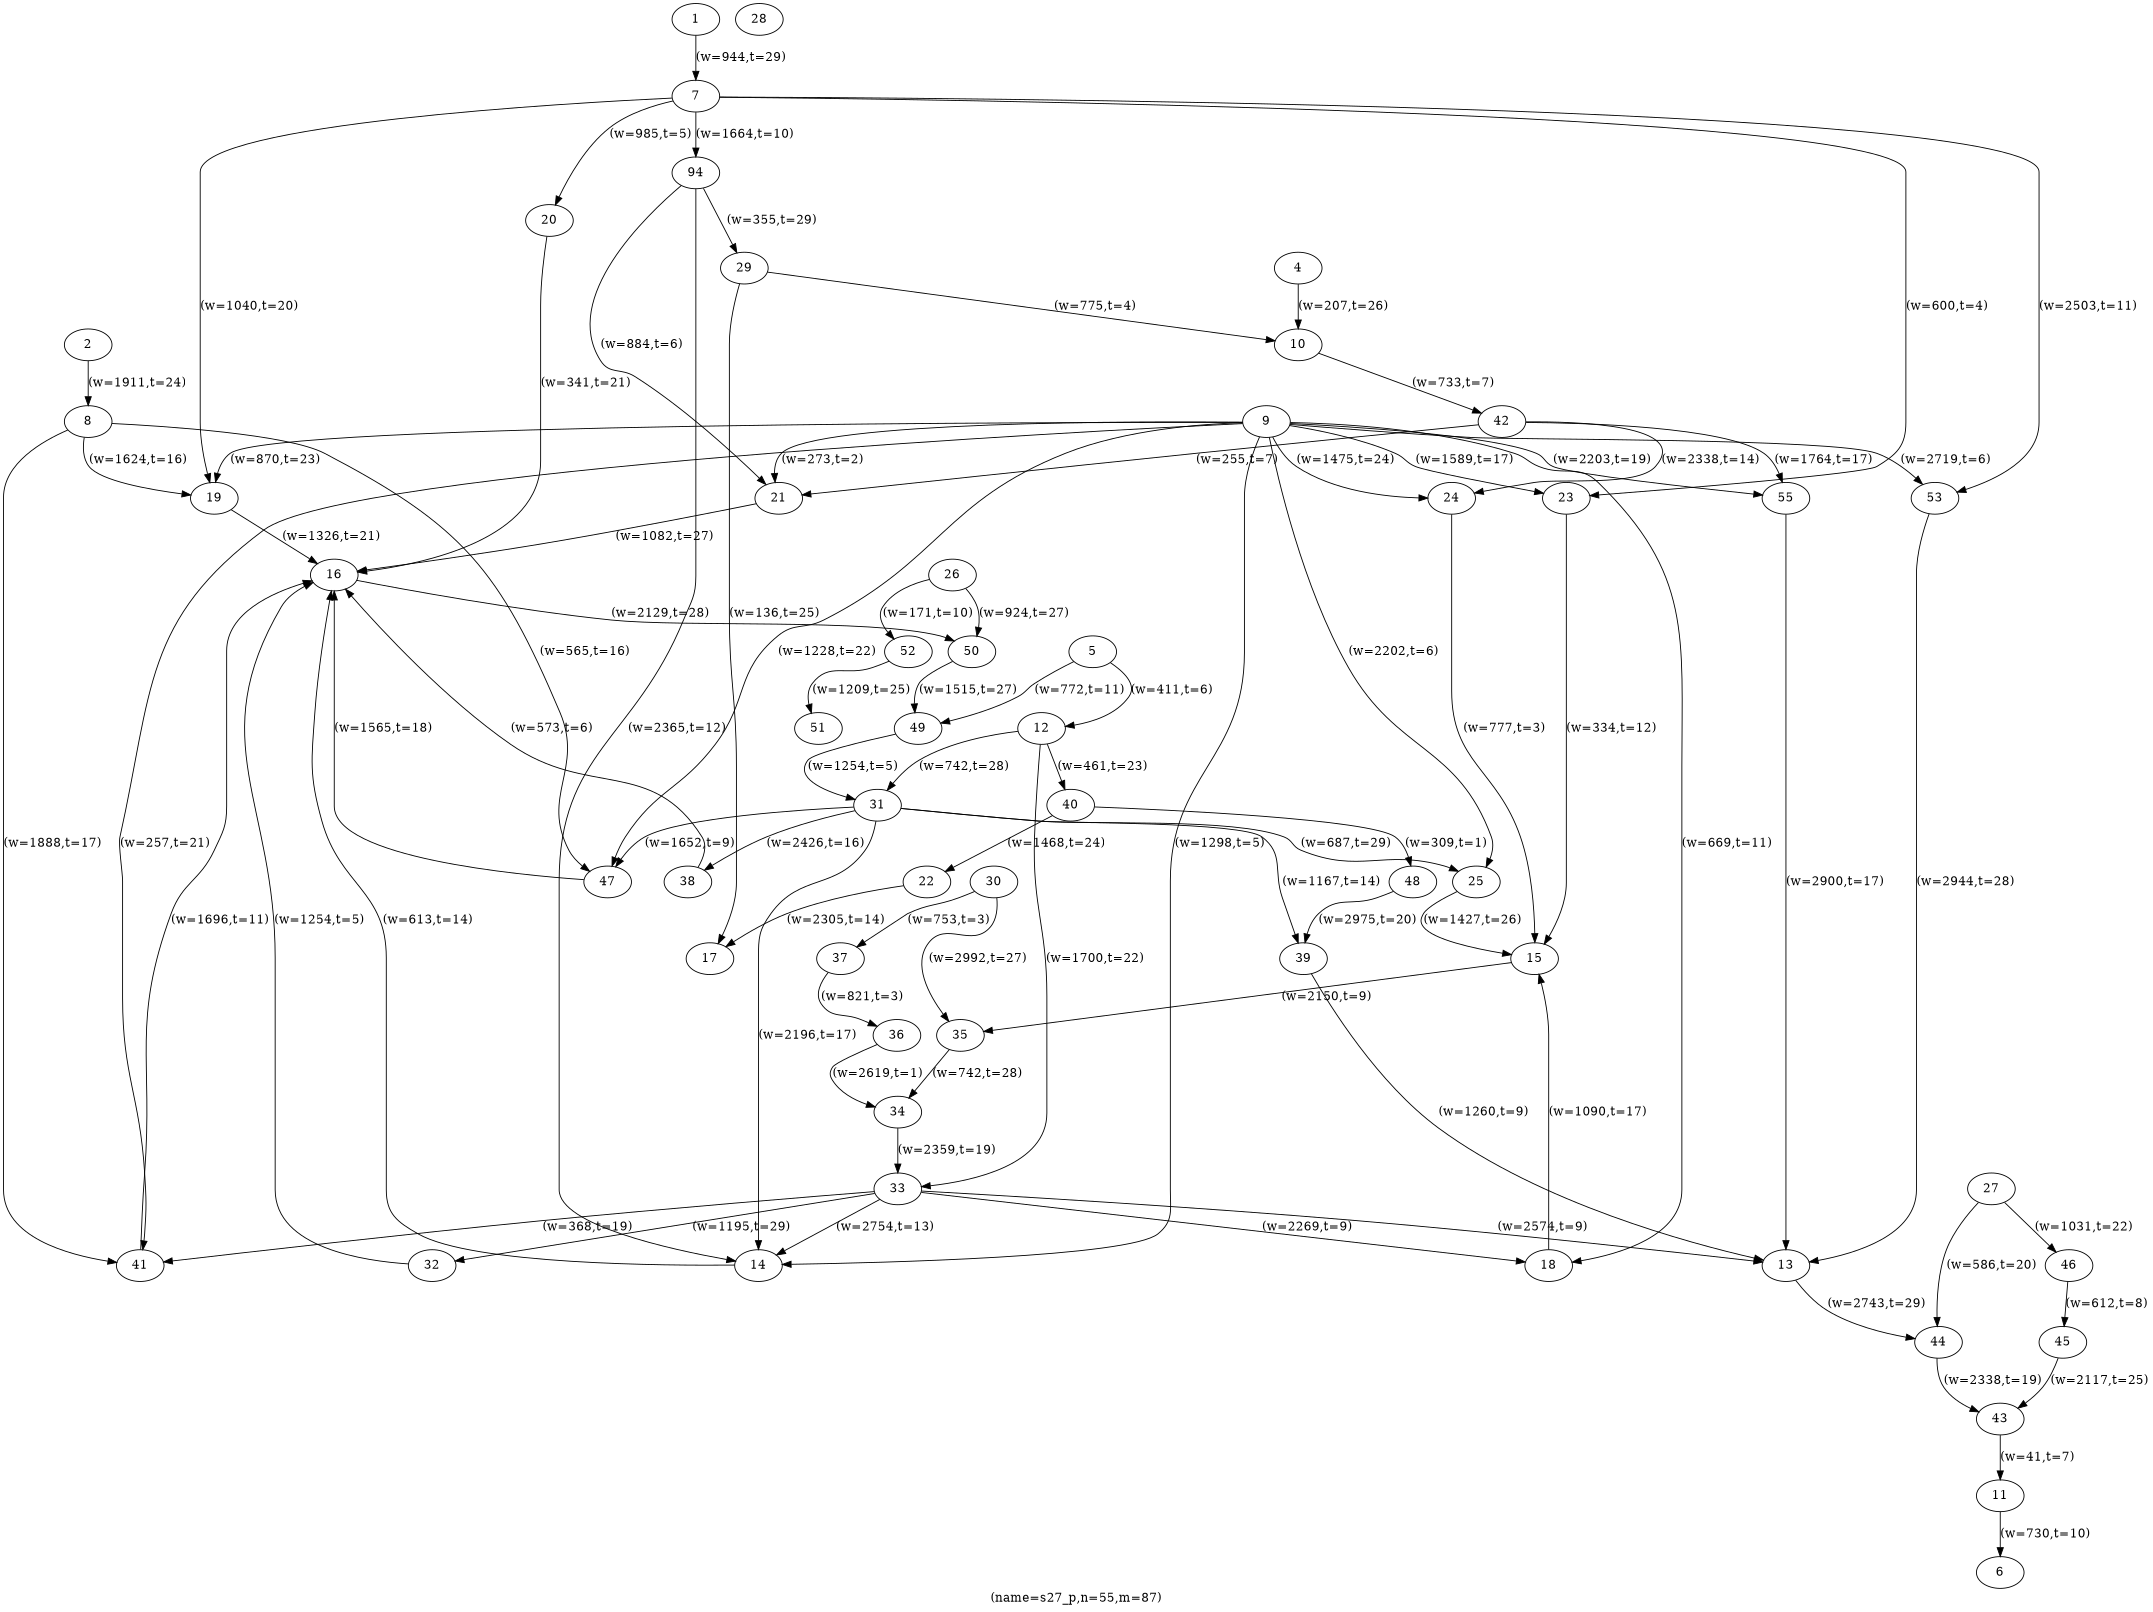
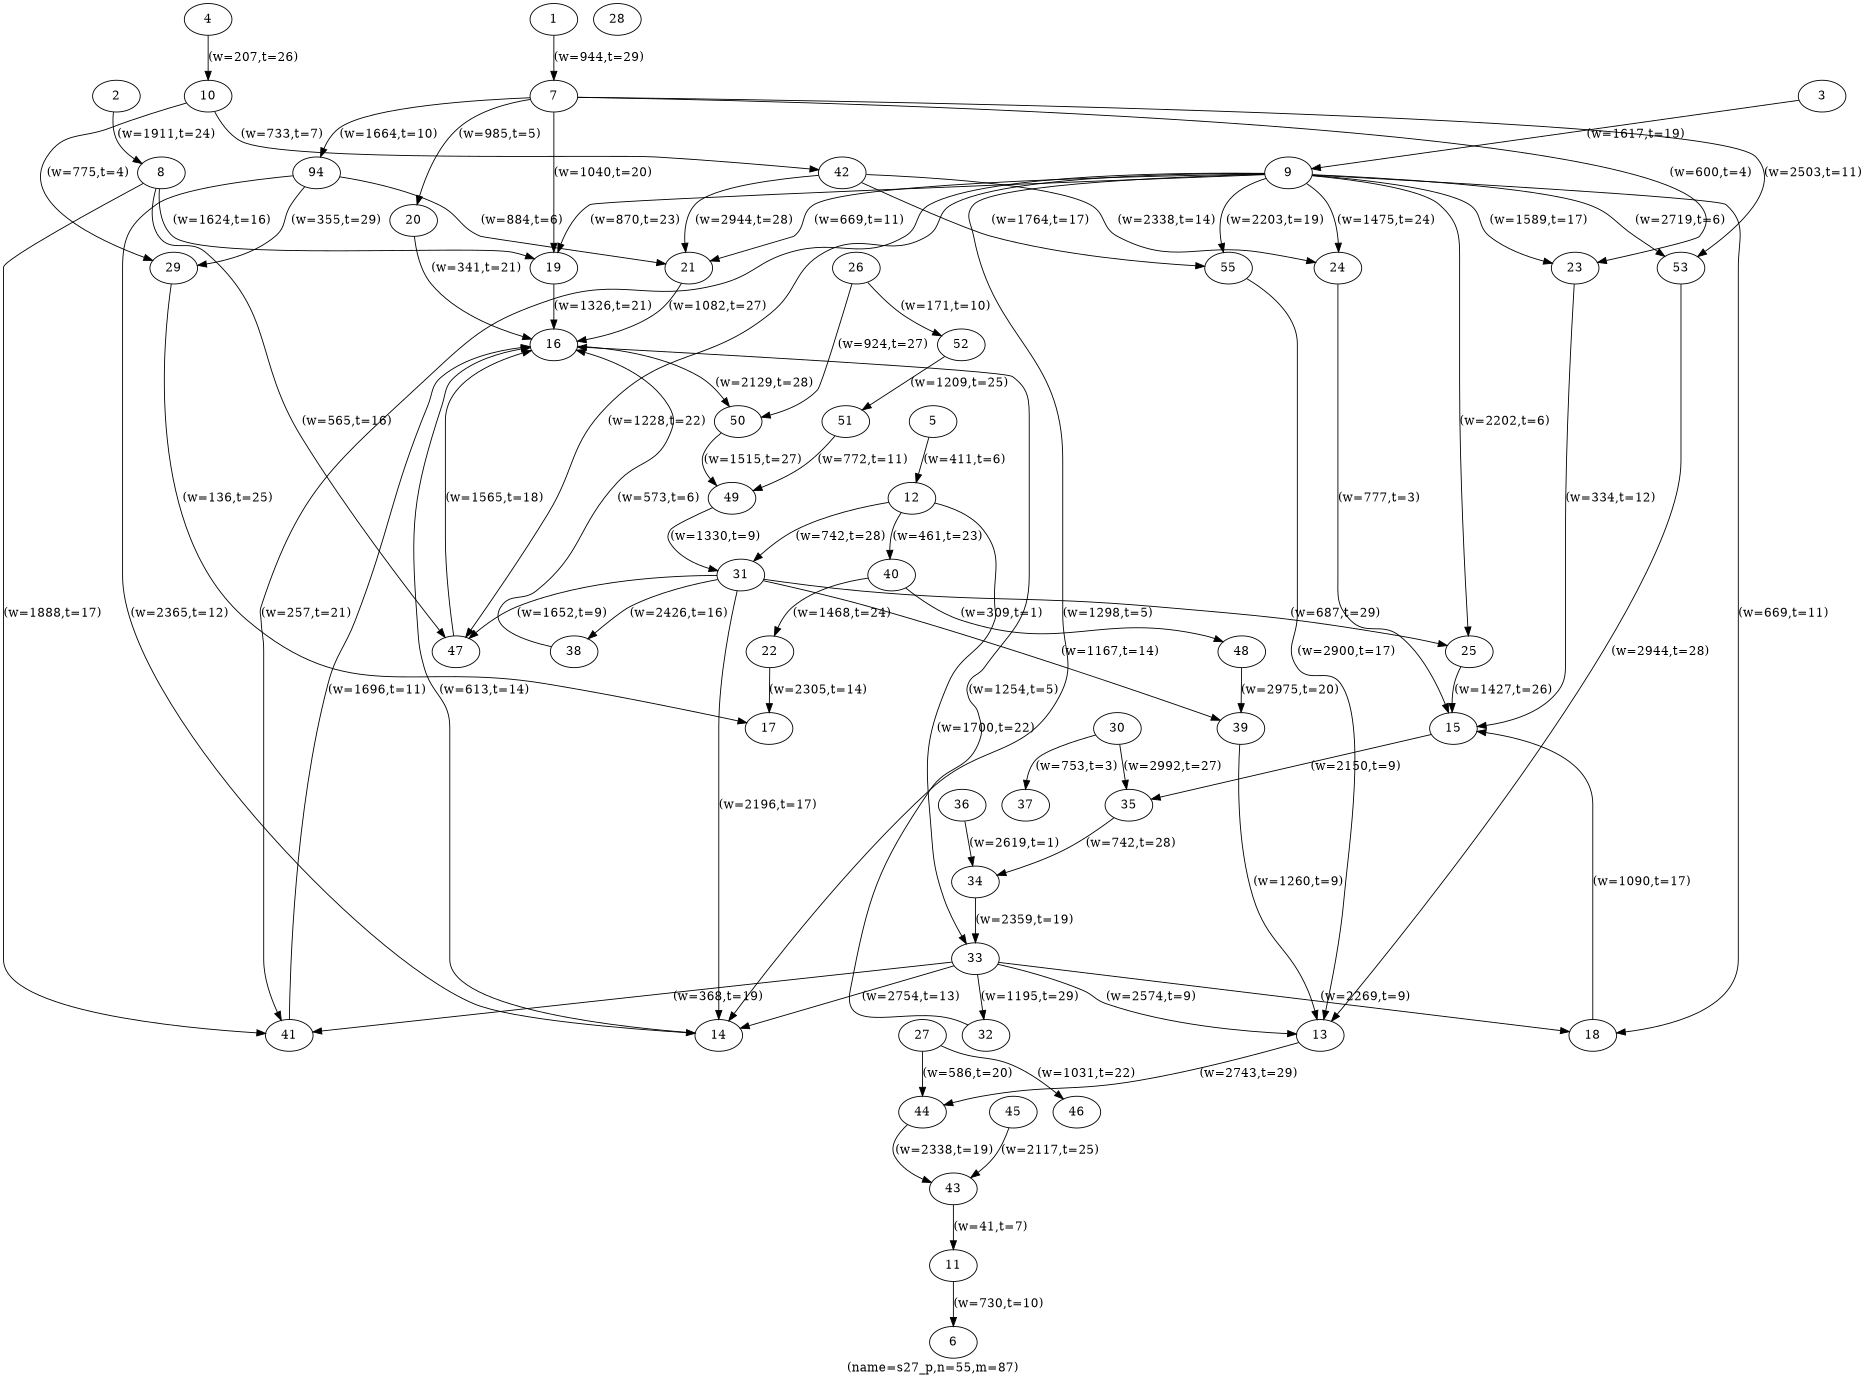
none -> (1822, 96)
(1017, 306) -> (46, 160)
(823, 460) -> (859, 220)
(1237, 460) -> (744, 220)
(1015, 698) -> (802, 467)
(853, 767) -> (716, 537)
(827, 1010) -> none
(2066, 1300) -> none
